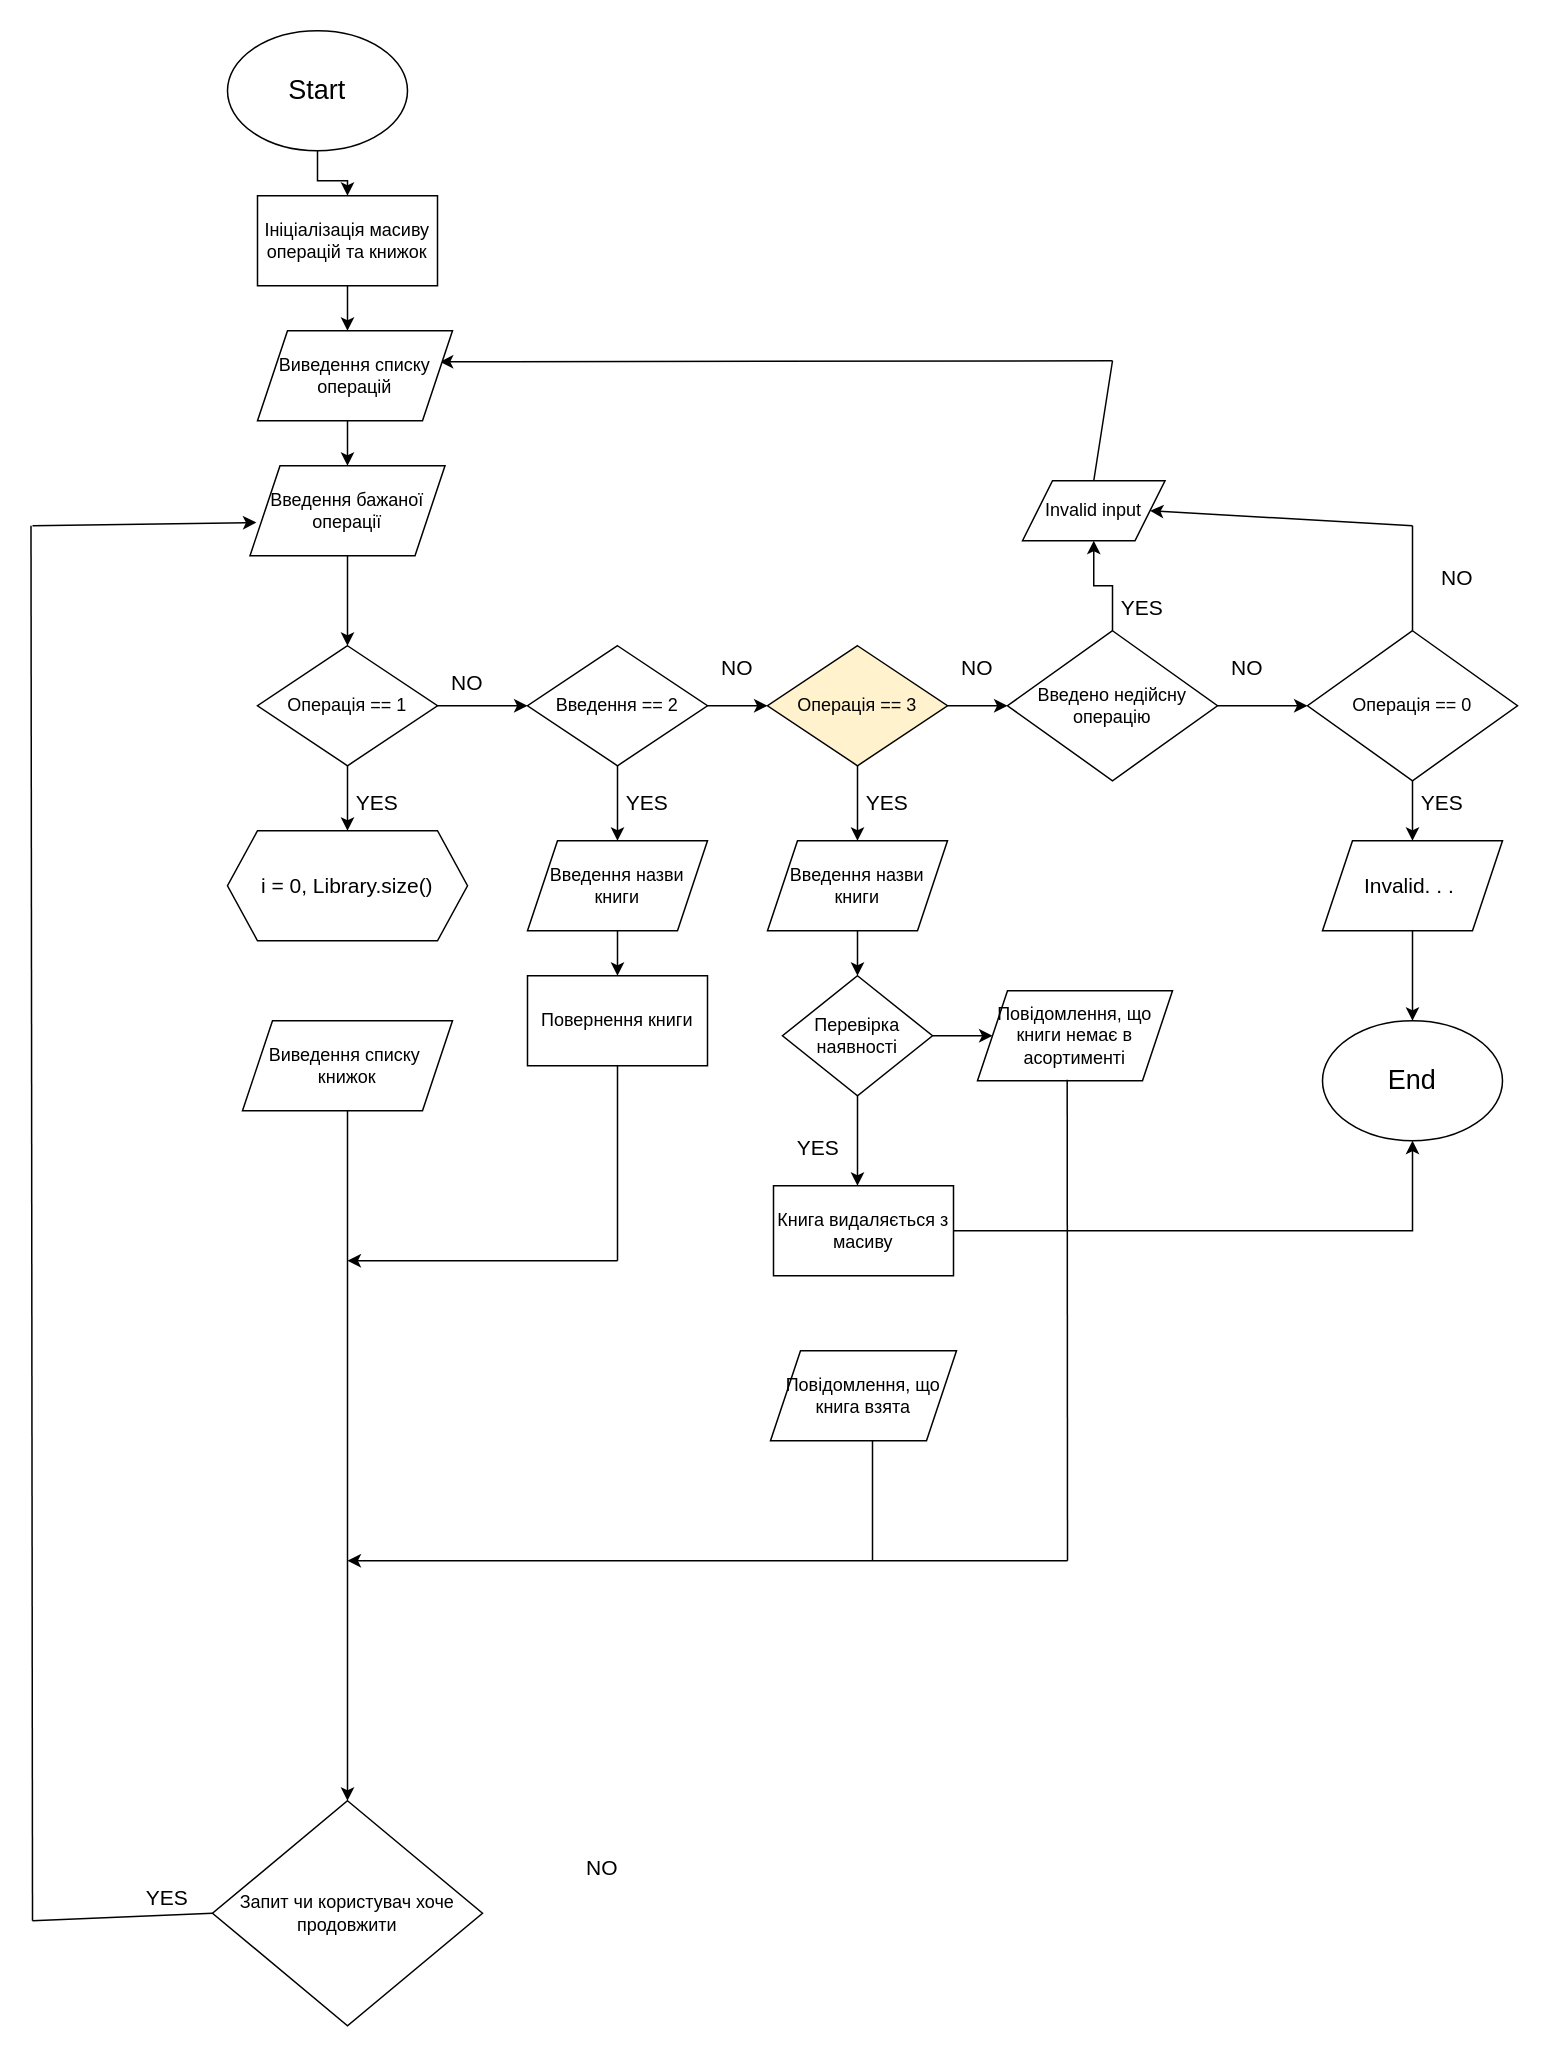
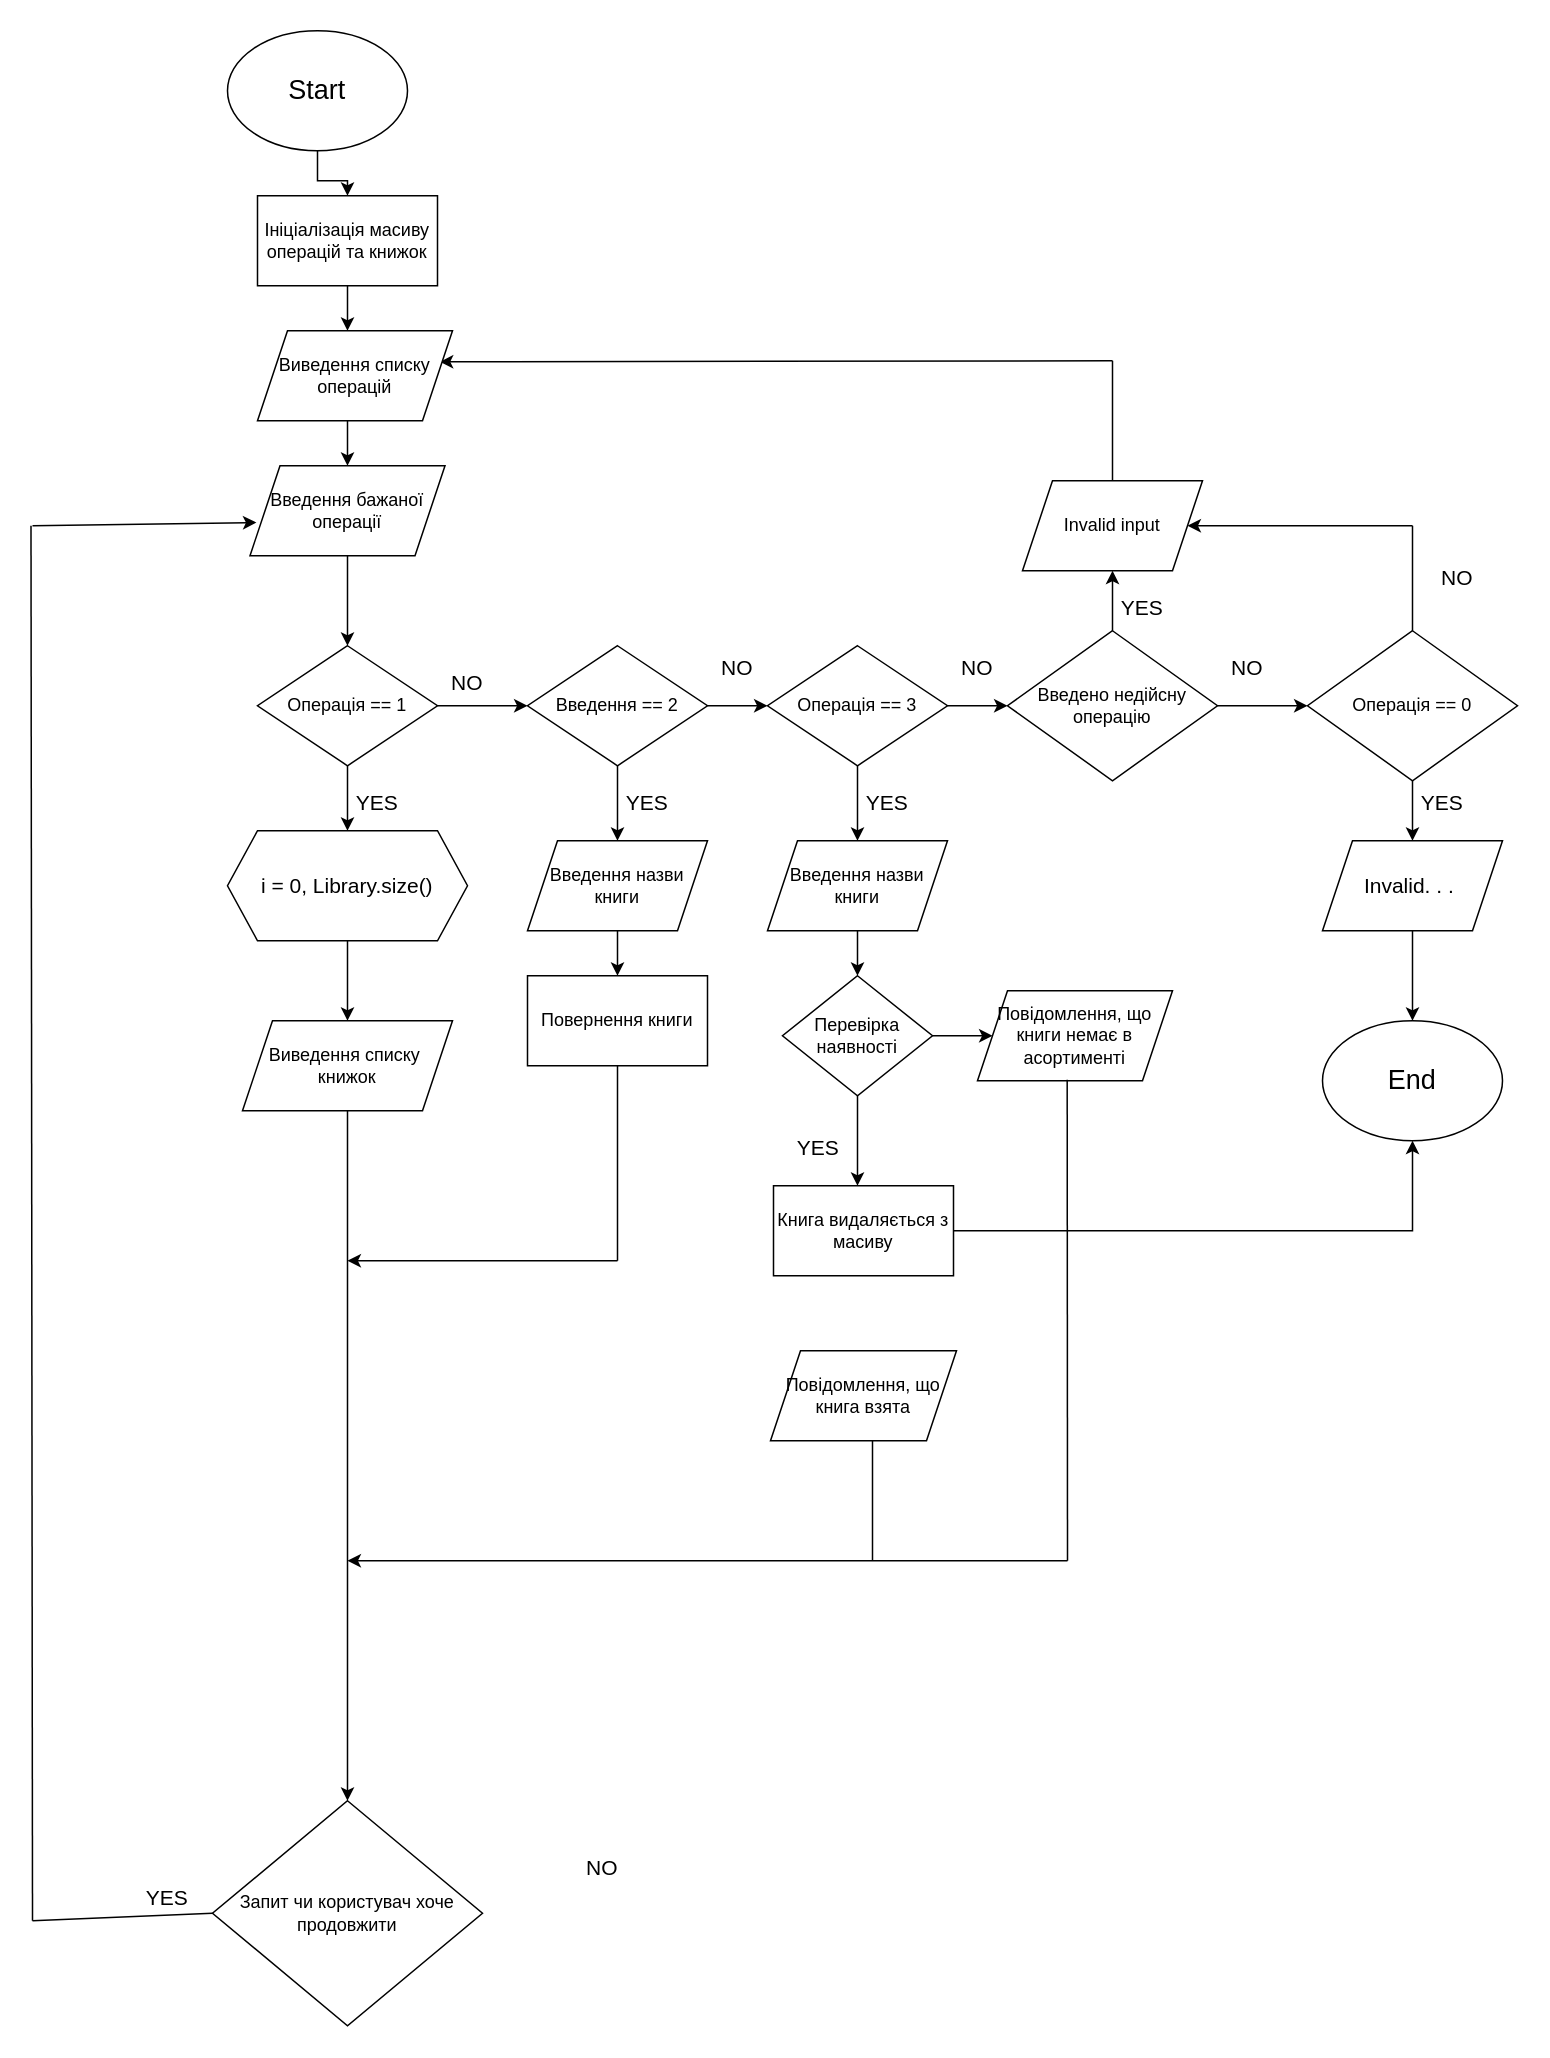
(1094, 511) -> (1112, 526)
(857, 706) -> (857, 706)
none -> (347, 976)
